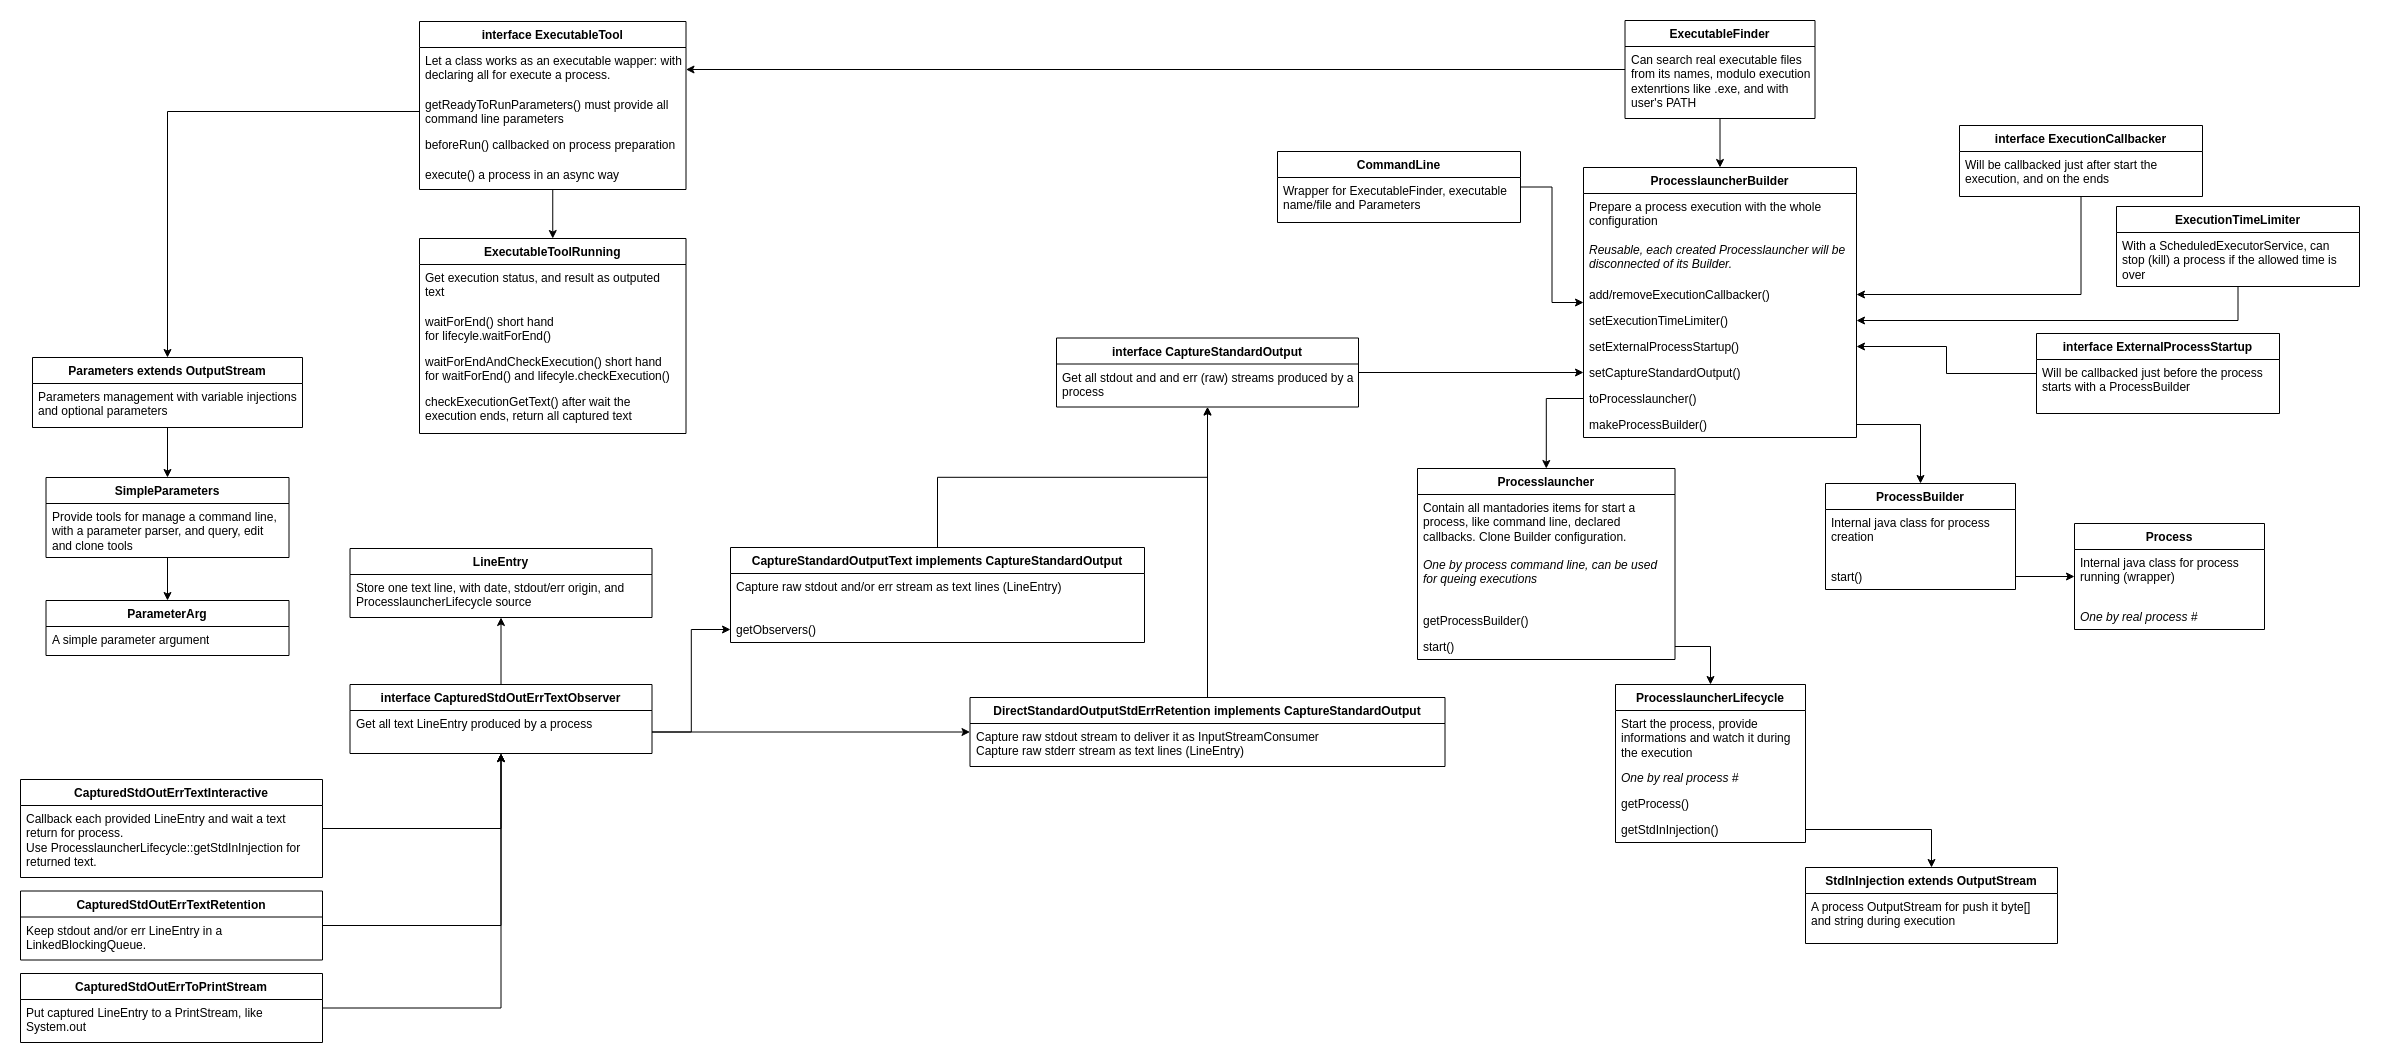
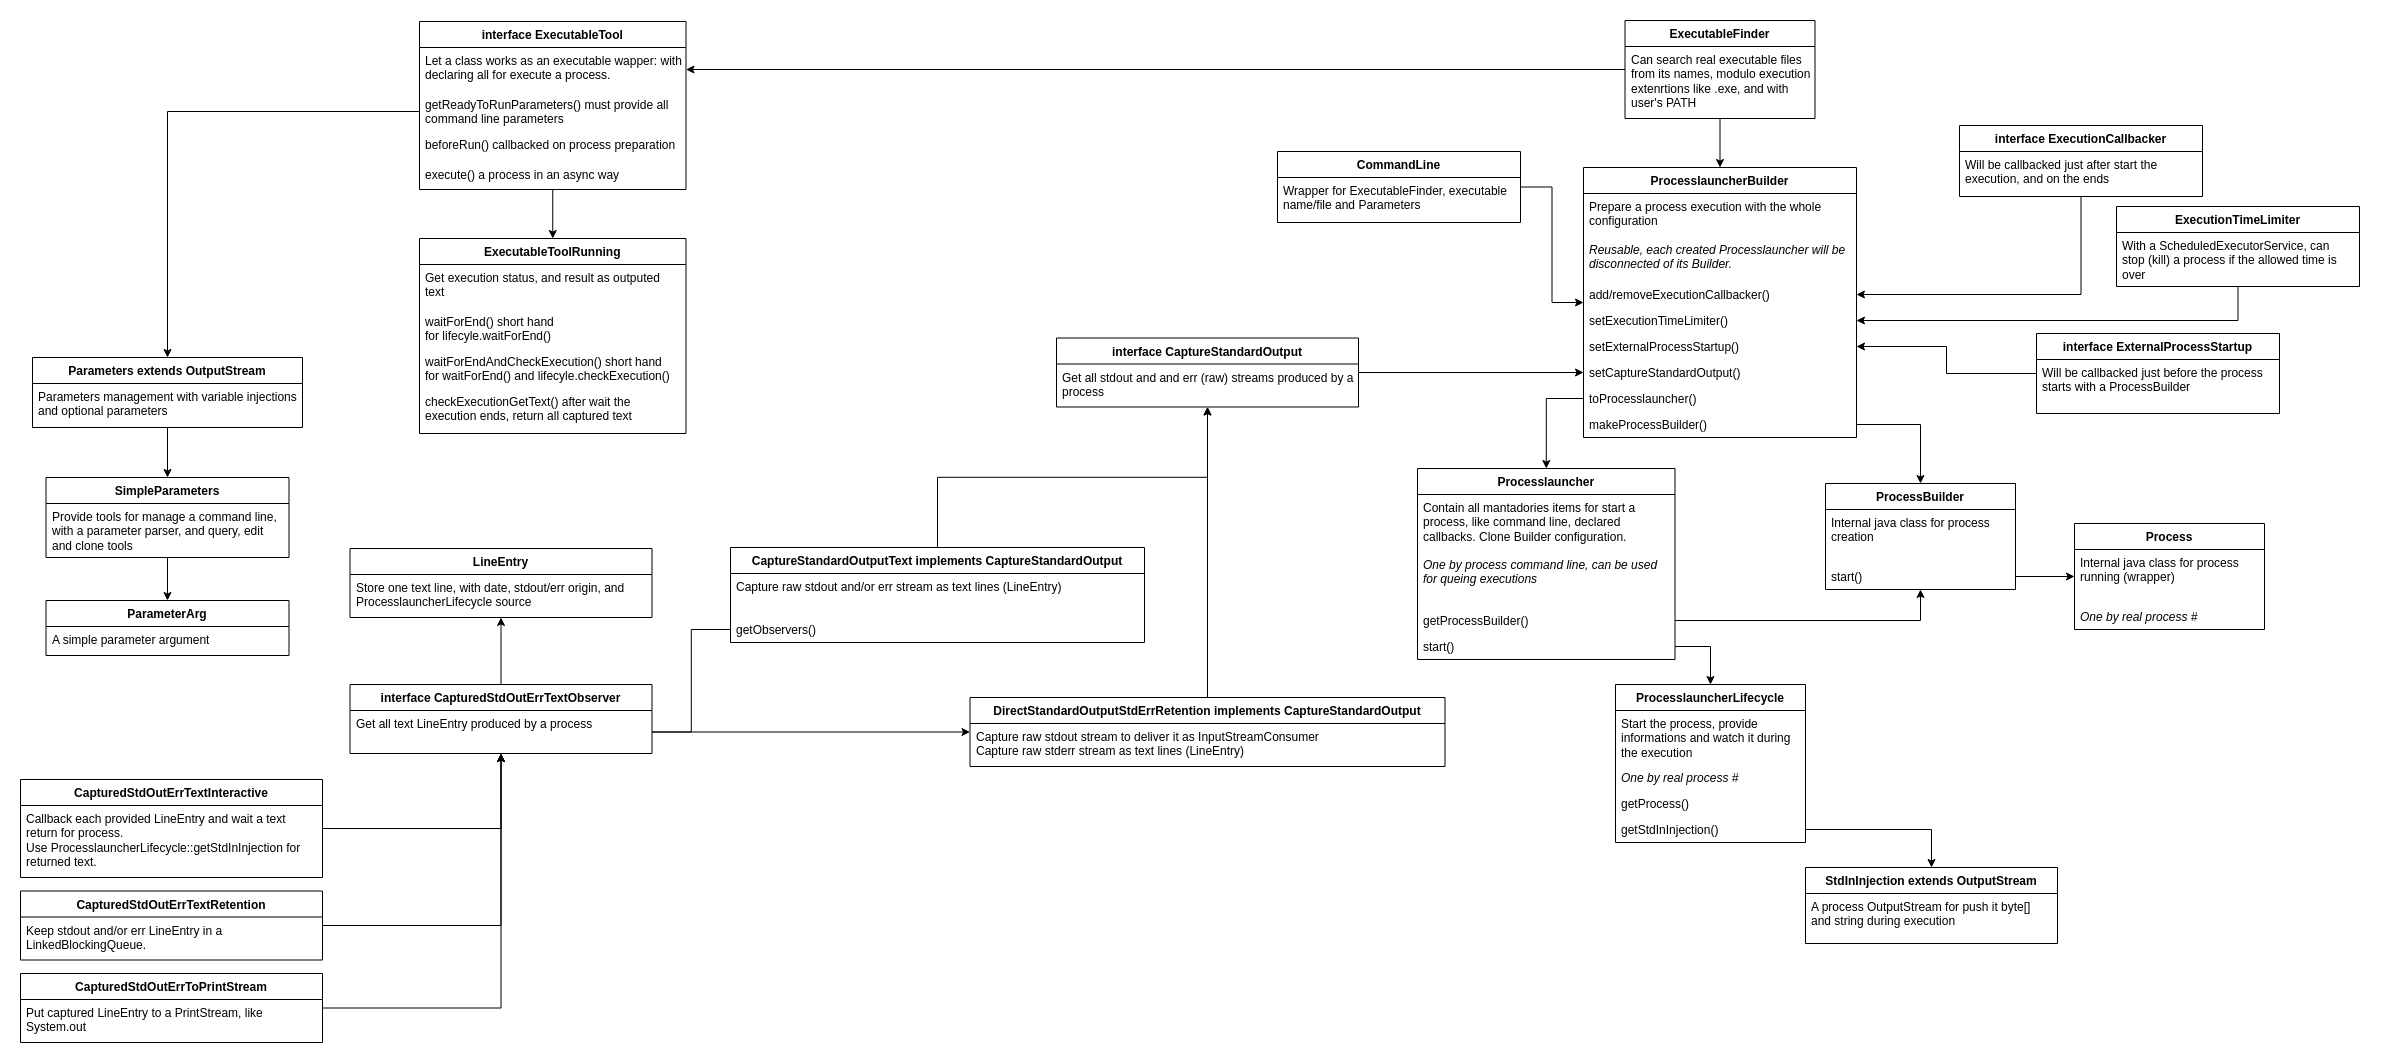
none -> (1809, 621)
(722, 630) -> (724, 630)
